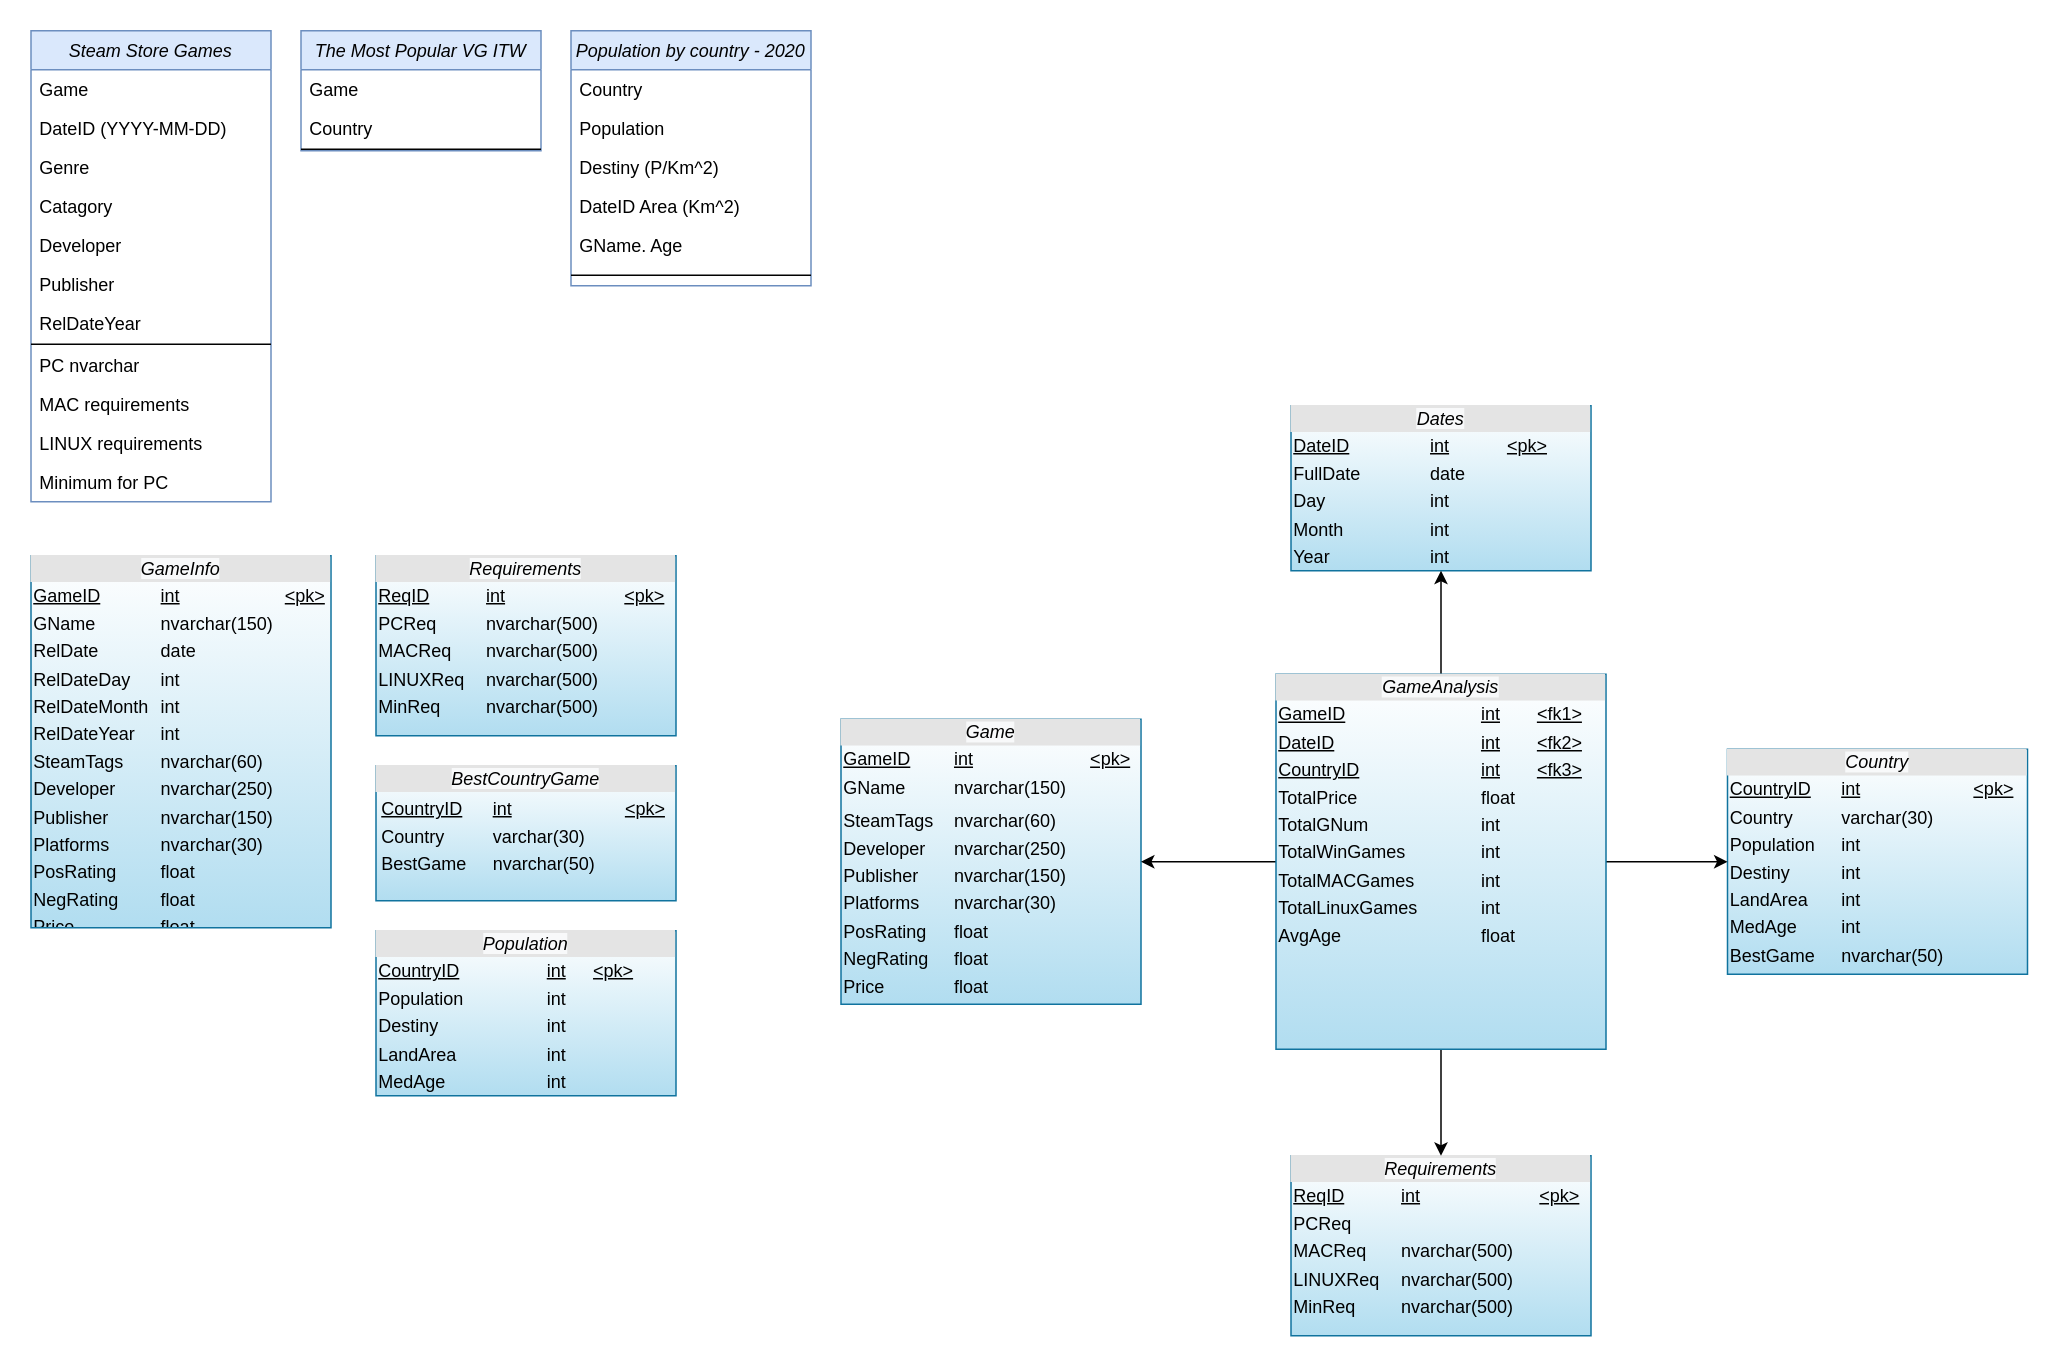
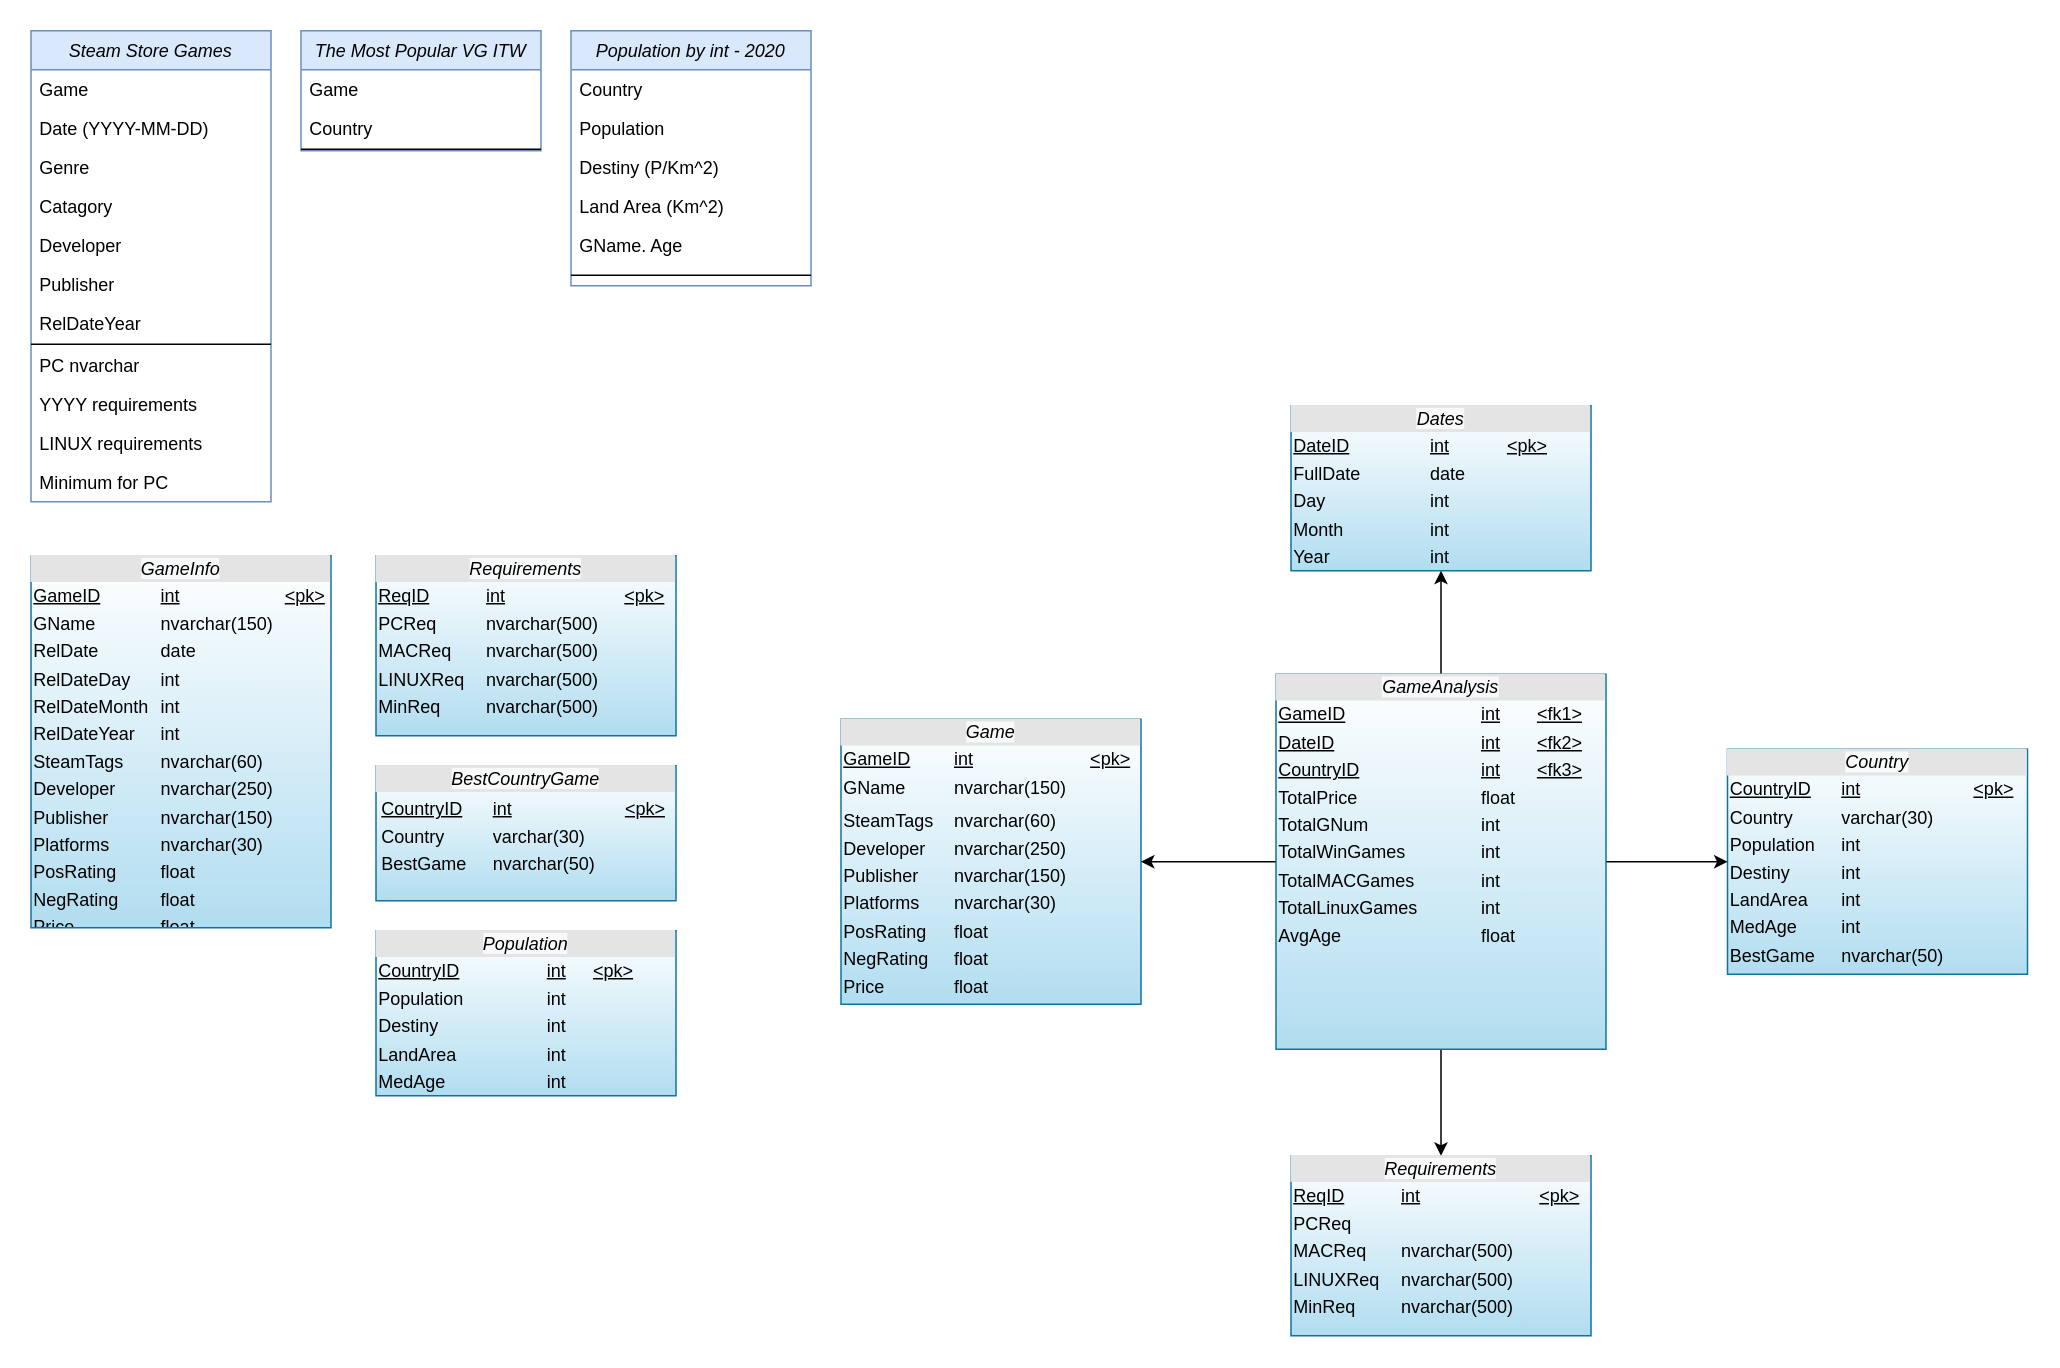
(690, 51) -> (690, 51)
(132, 129) -> (122, 129)
(665, 207) -> (655, 207)
(115, 405) -> (120, 405)
